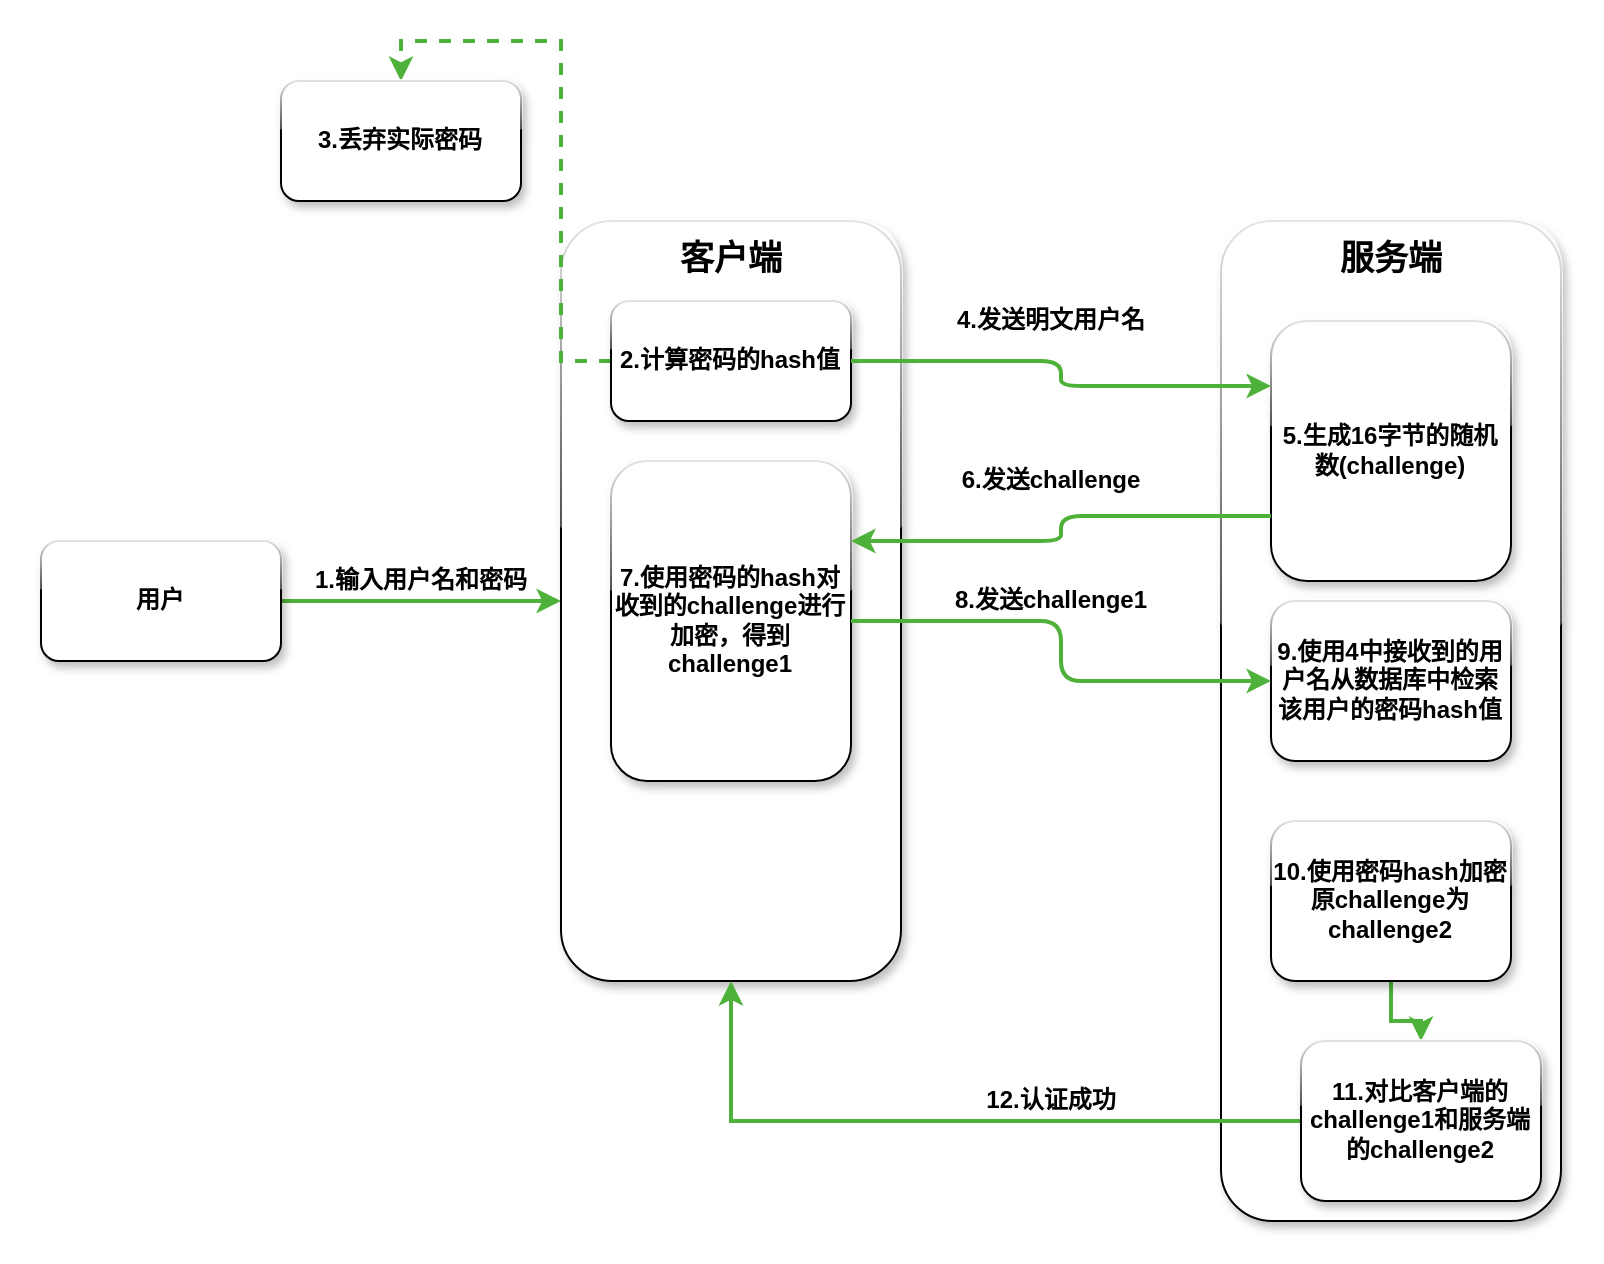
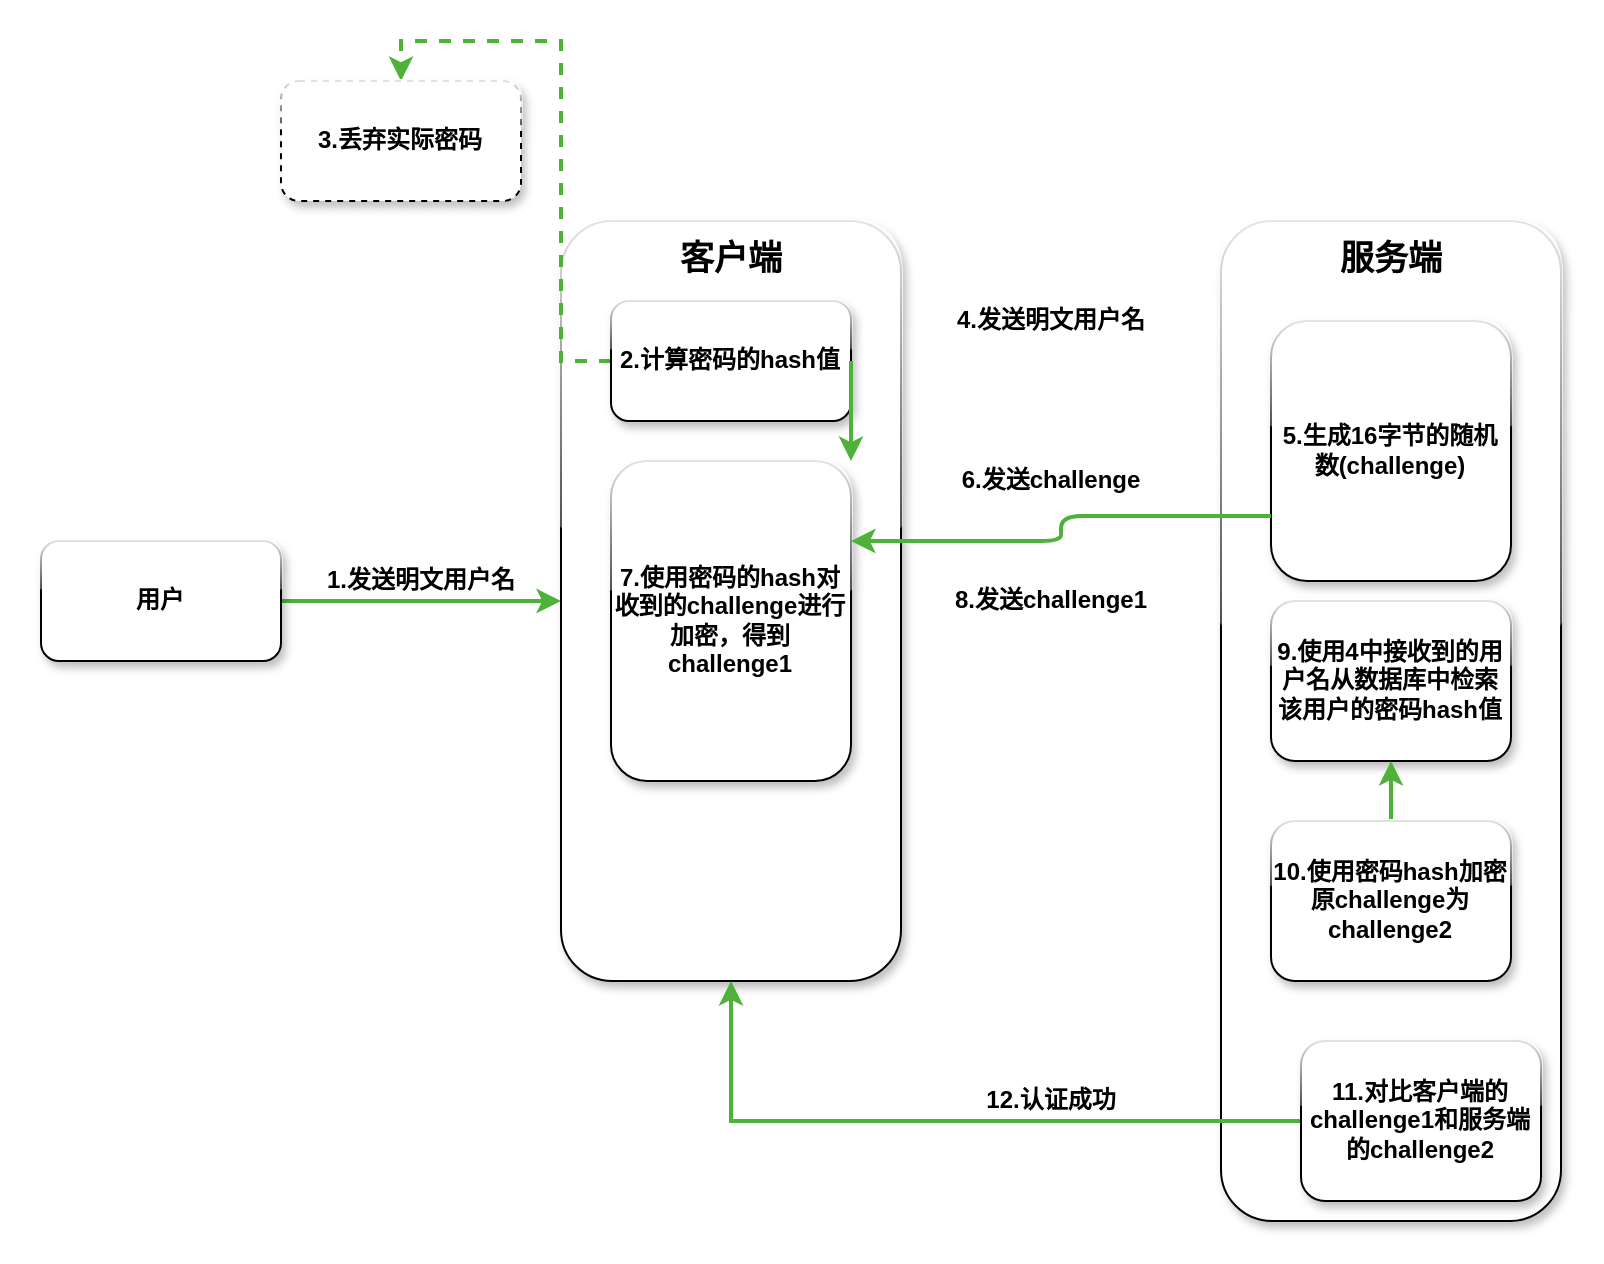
(401, 141) -> (401, 141)
(1058, 366) -> (851, 401)
(422, 581) -> (422, 581)
(1061, 642) -> none
(1391, 1017) -> (1391, 783)
